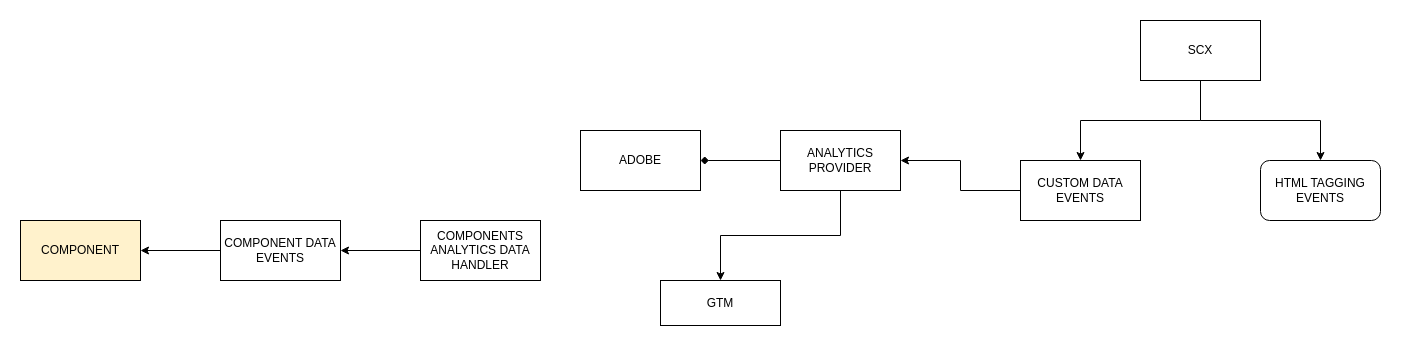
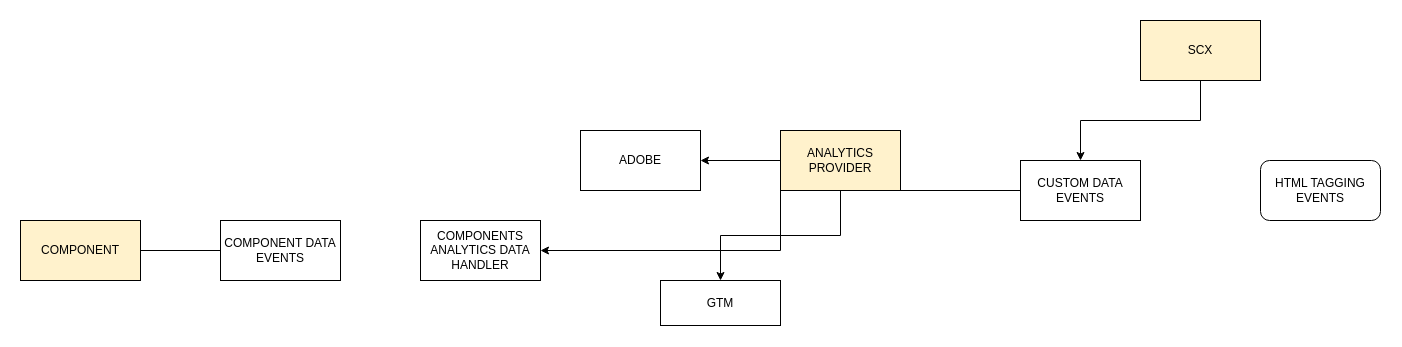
(1201, 51) -> (1201, 51)
(1278, 121) -> none
(709, 161) -> (708, 161)
(841, 161) -> (841, 161)
(950, 161) -> (695, 251)
(148, 251) -> (146, 251)
(384, 251) -> none
